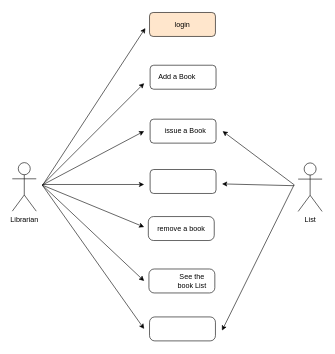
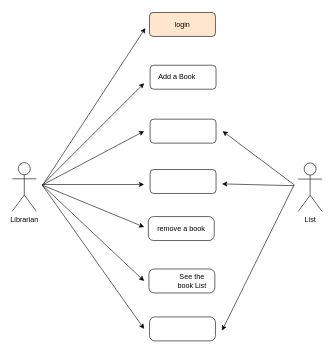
(186, 131) -> none
